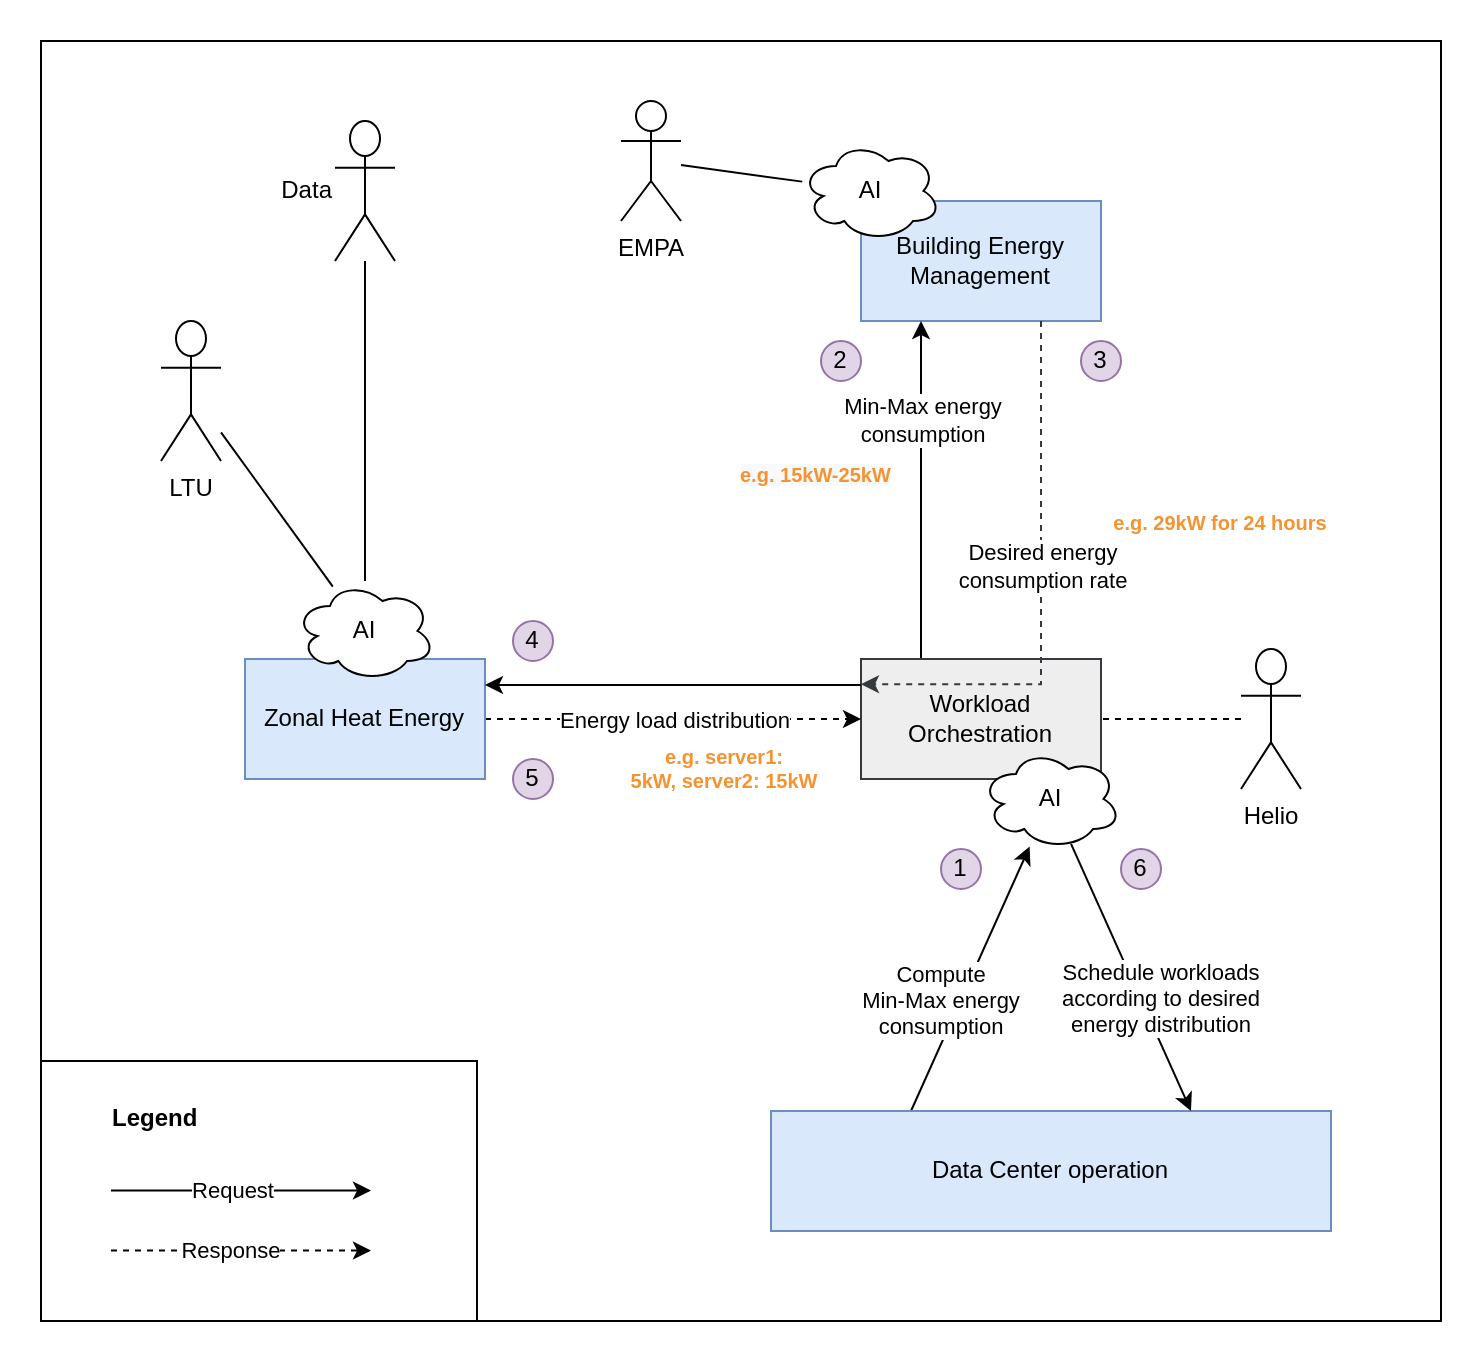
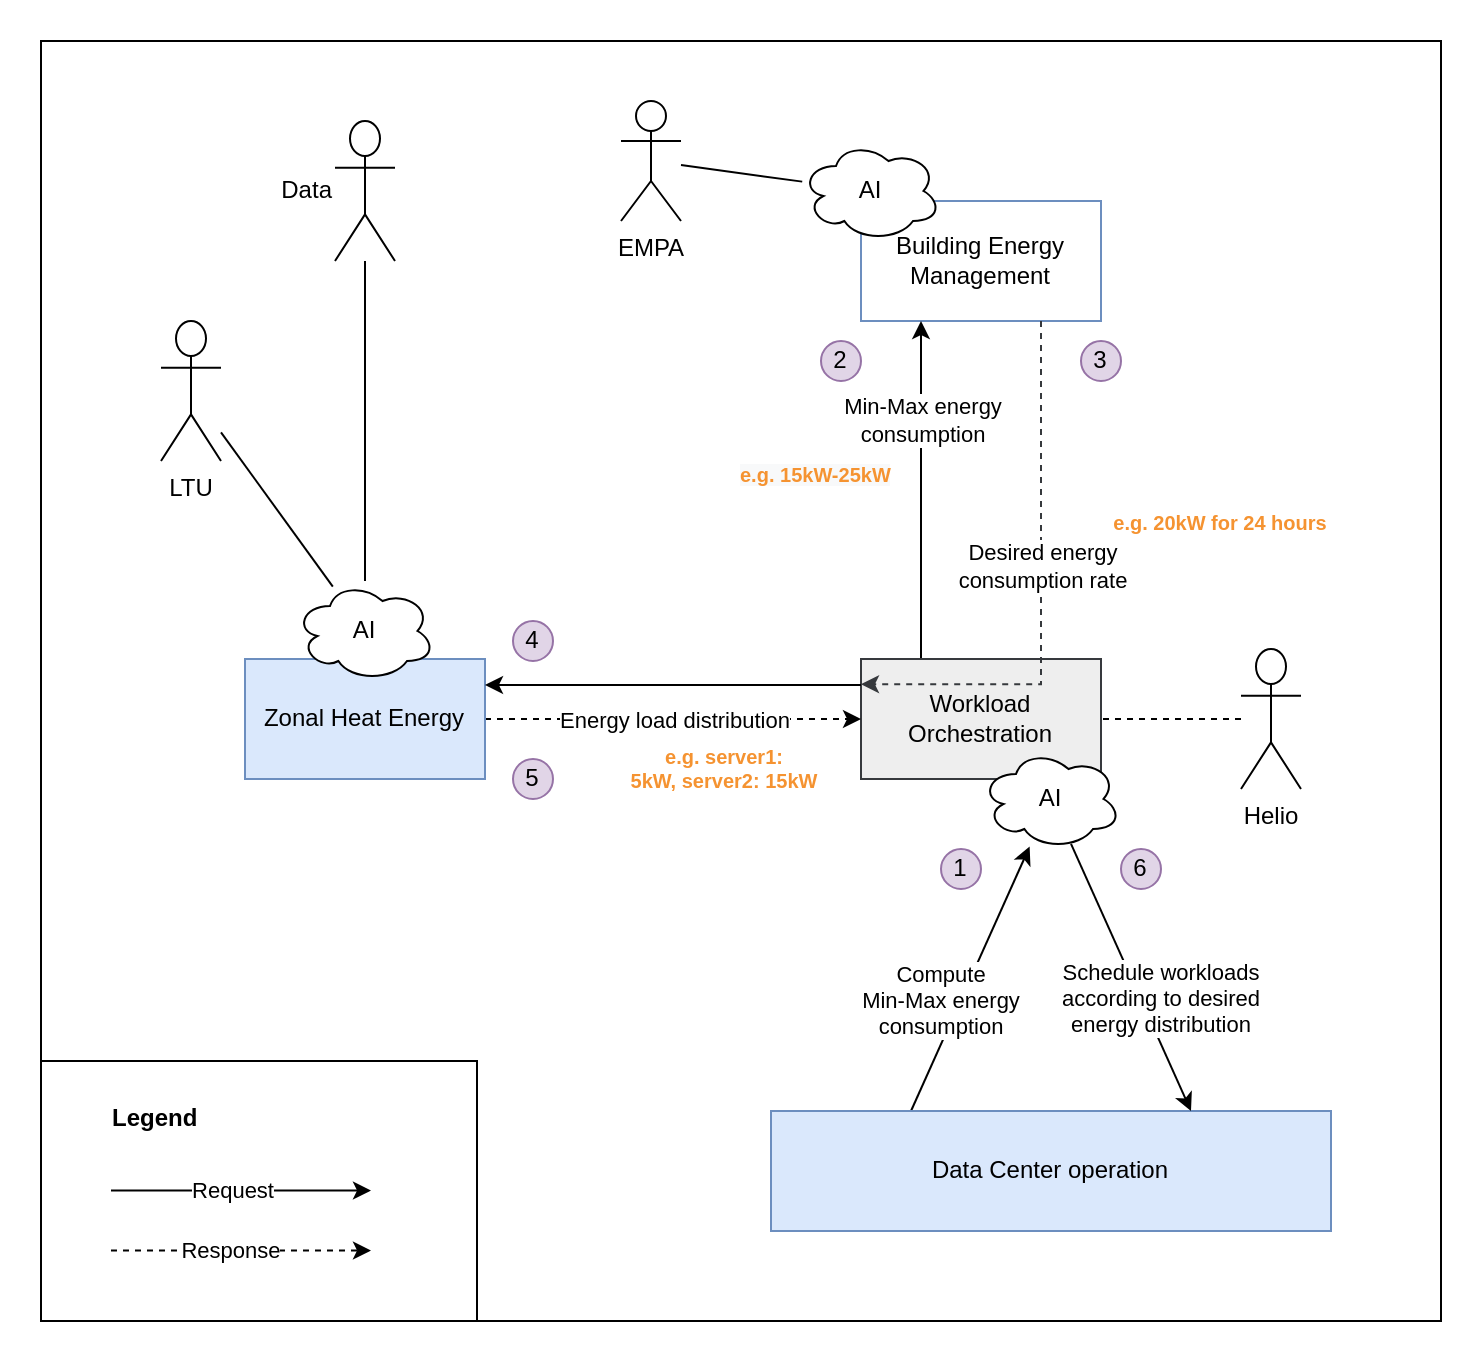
(981, 261) -> (981, 261)
(1221, 523) -> (1221, 523)
